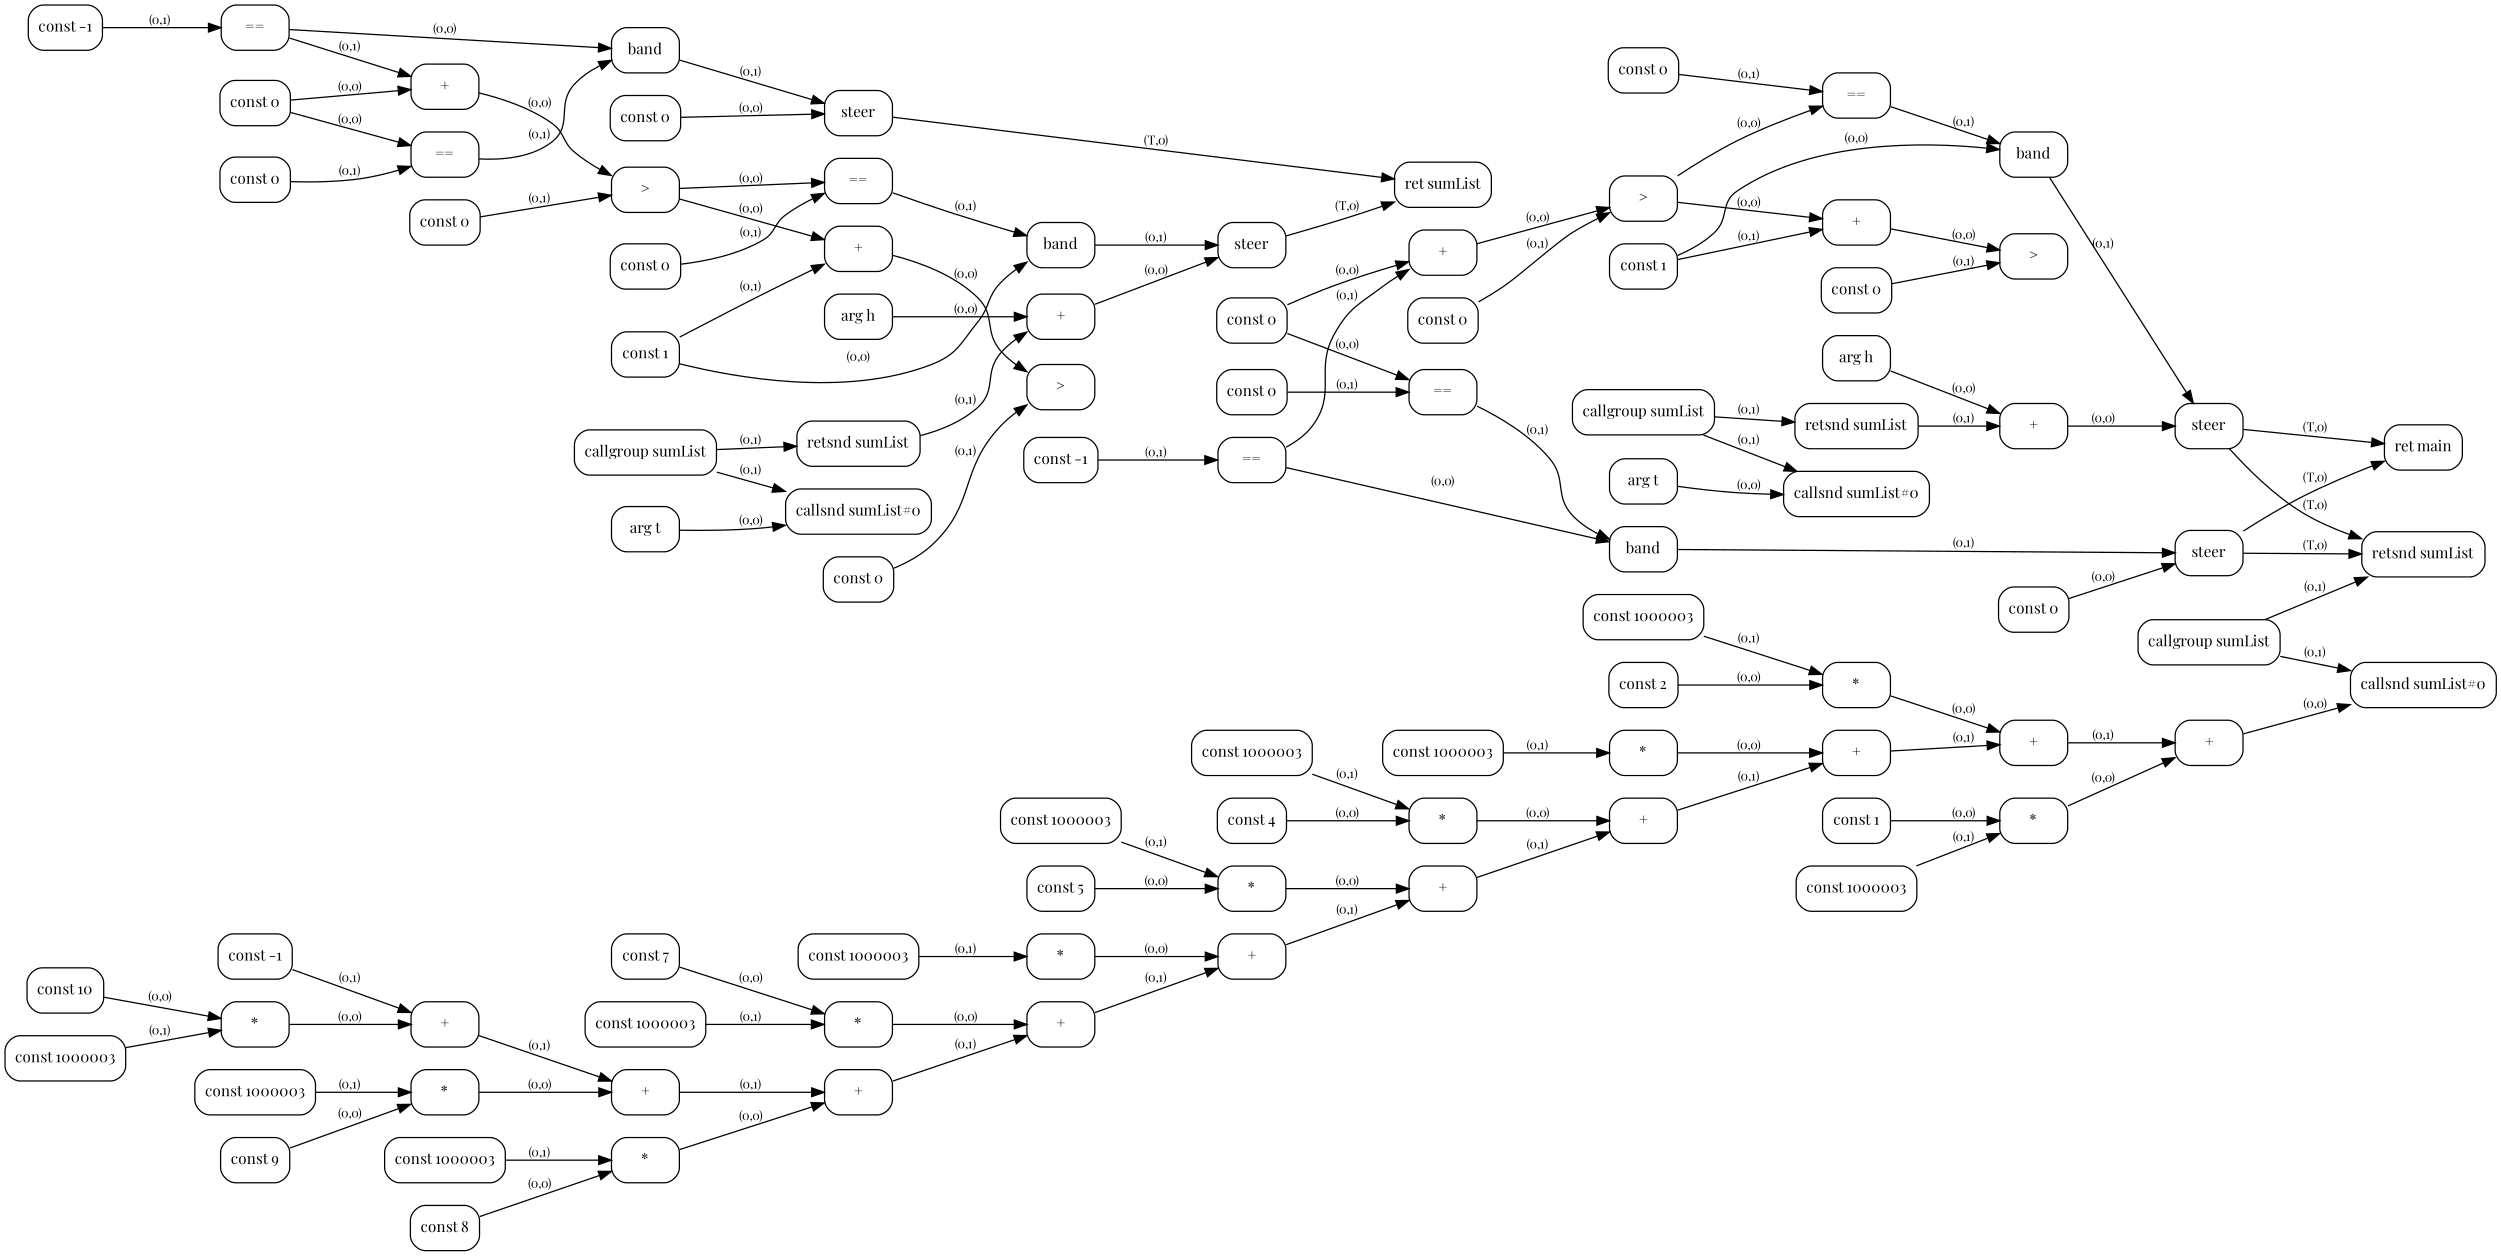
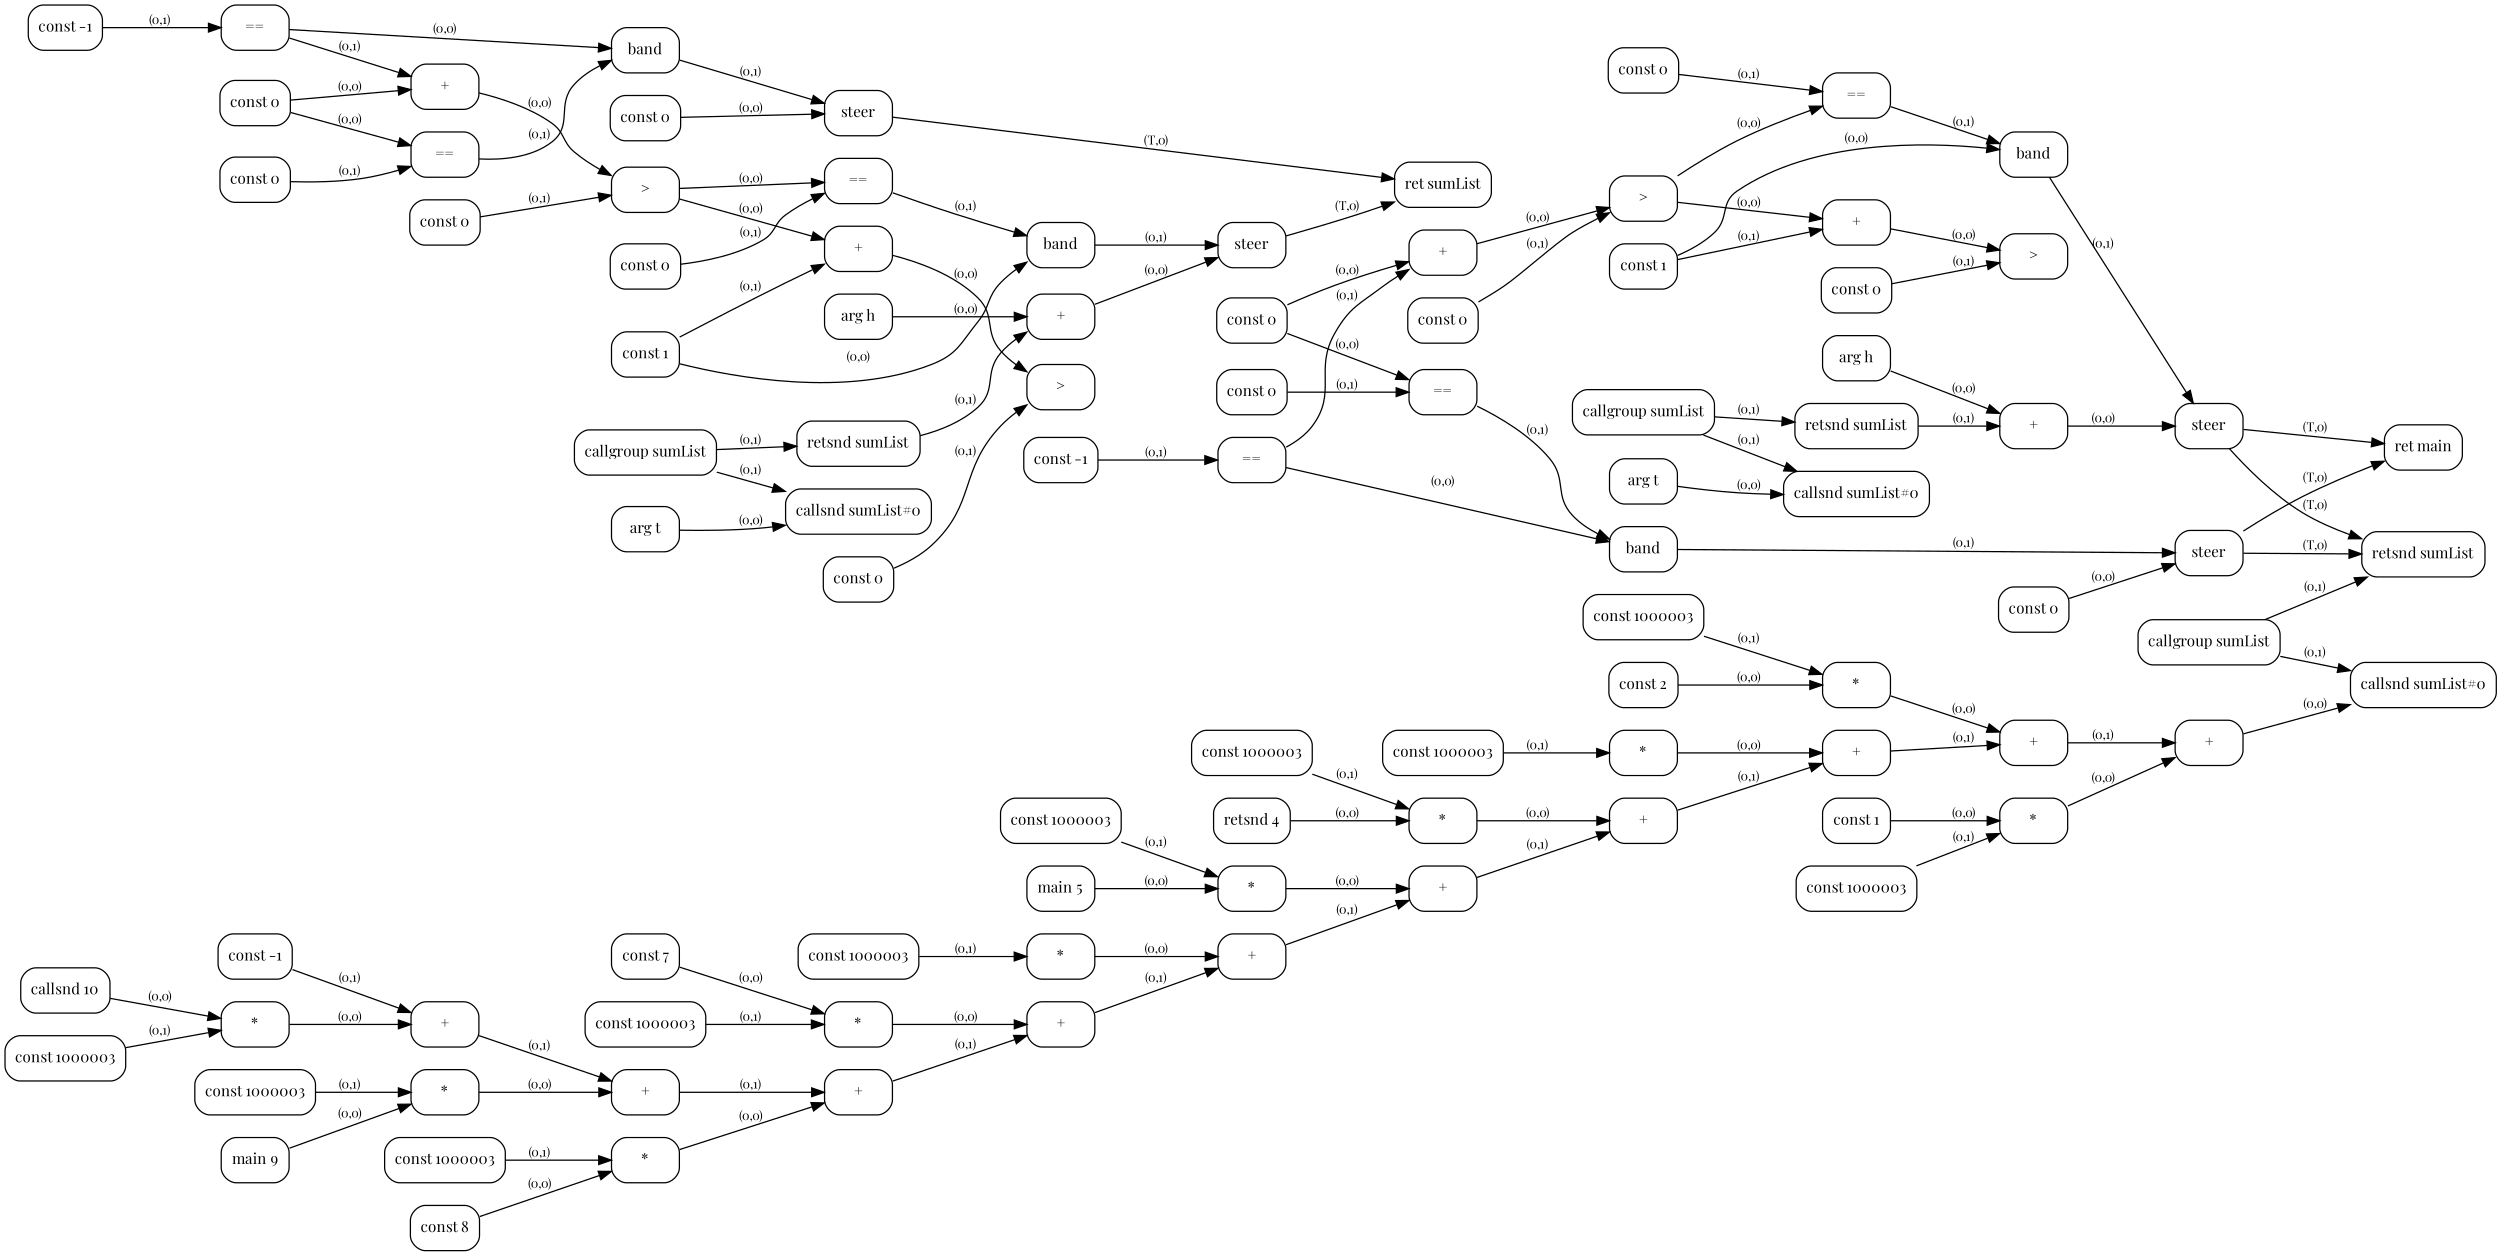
(1252, 821) -> (1252, 821)
(1061, 889) -> (1061, 889)
(65, 990) -> (65, 990)
(255, 1160) -> (255, 1160)
